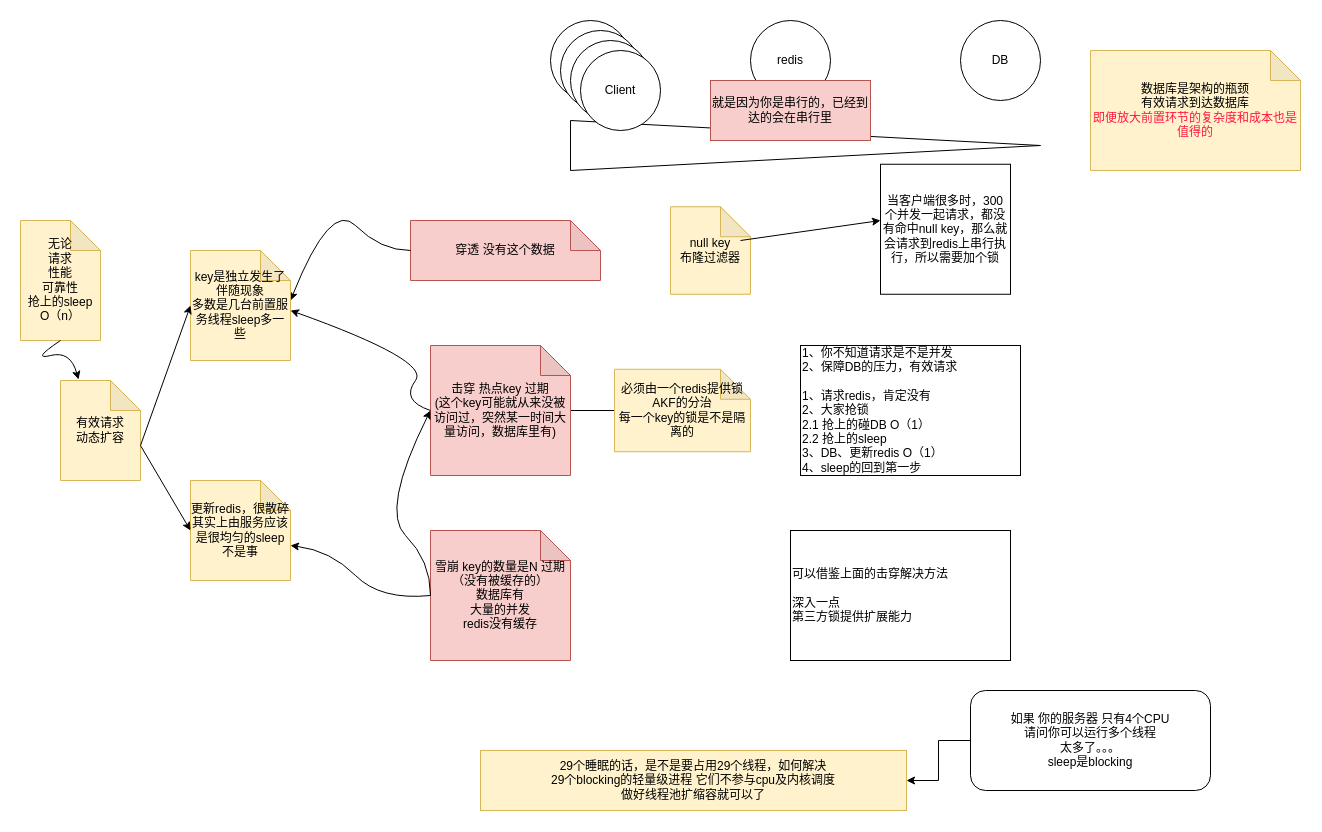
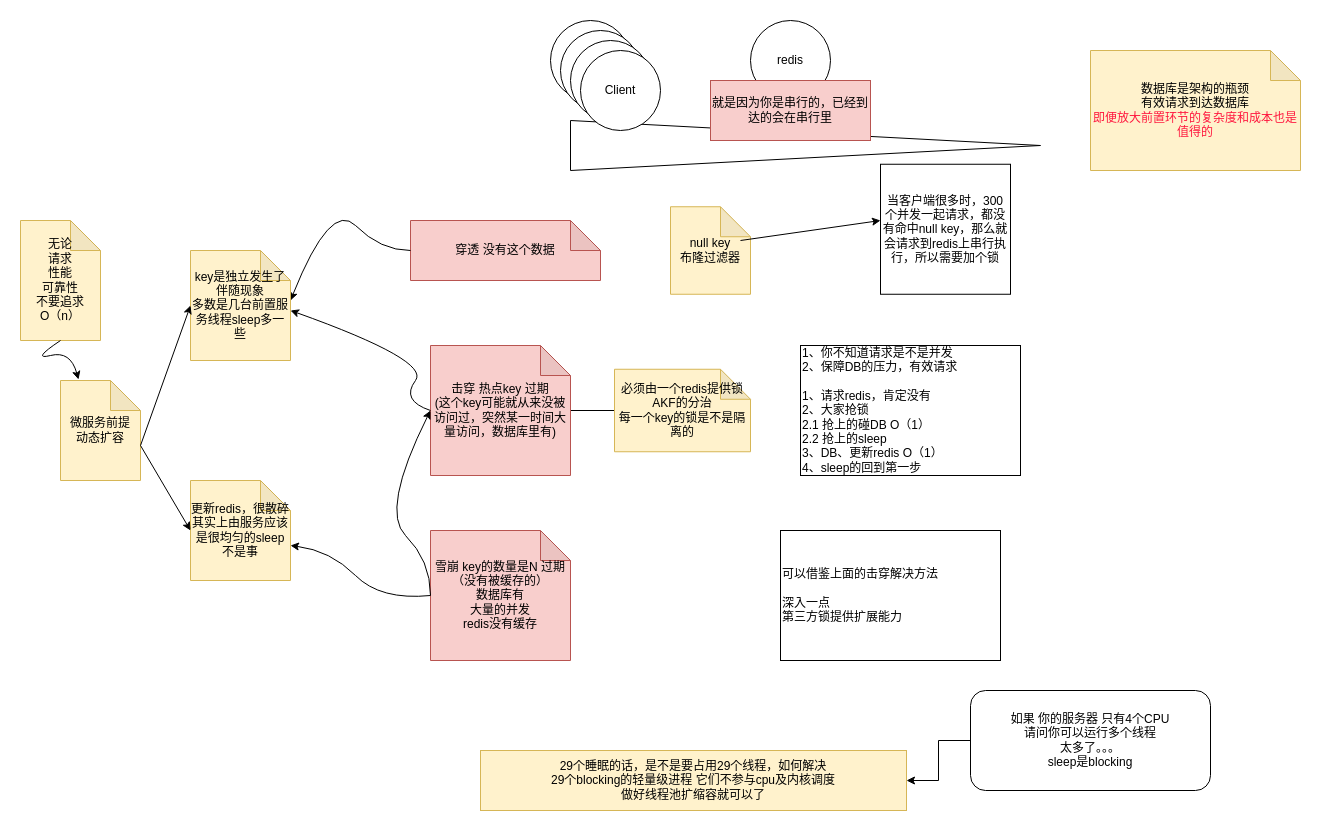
(1001, 61) -> none
(61, 281) -> (61, 281)
(101, 431) -> (101, 431)
(901, 596) -> (891, 596)
